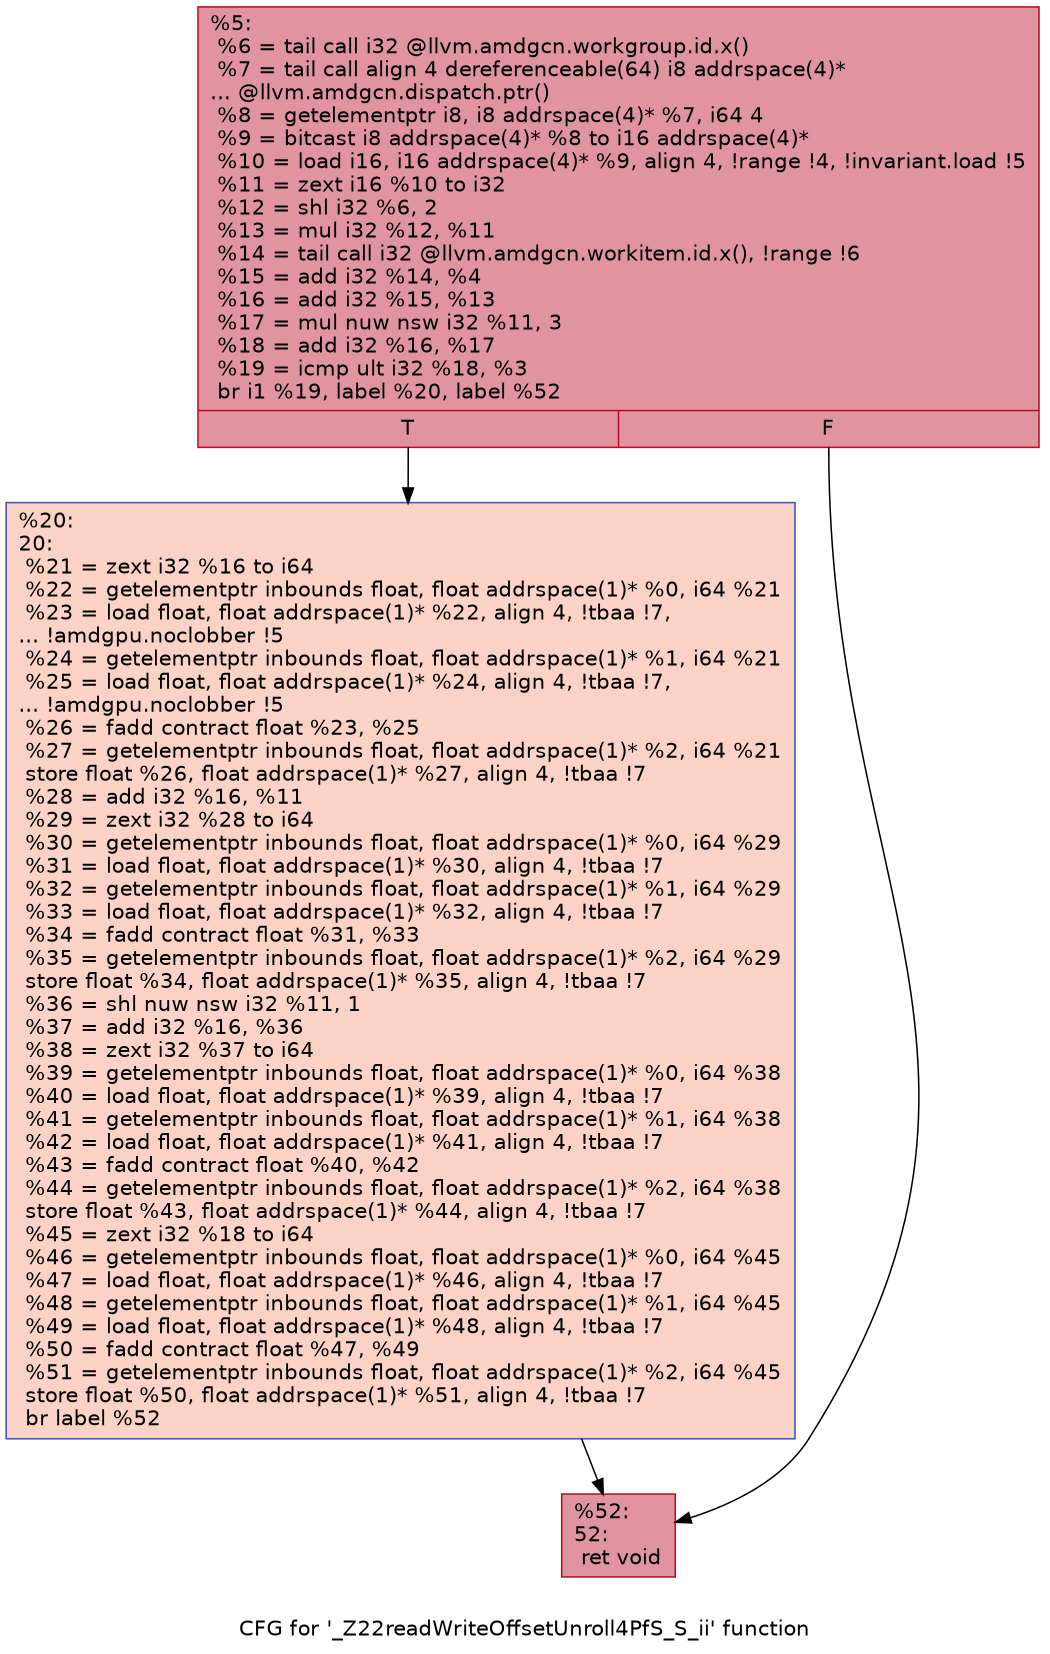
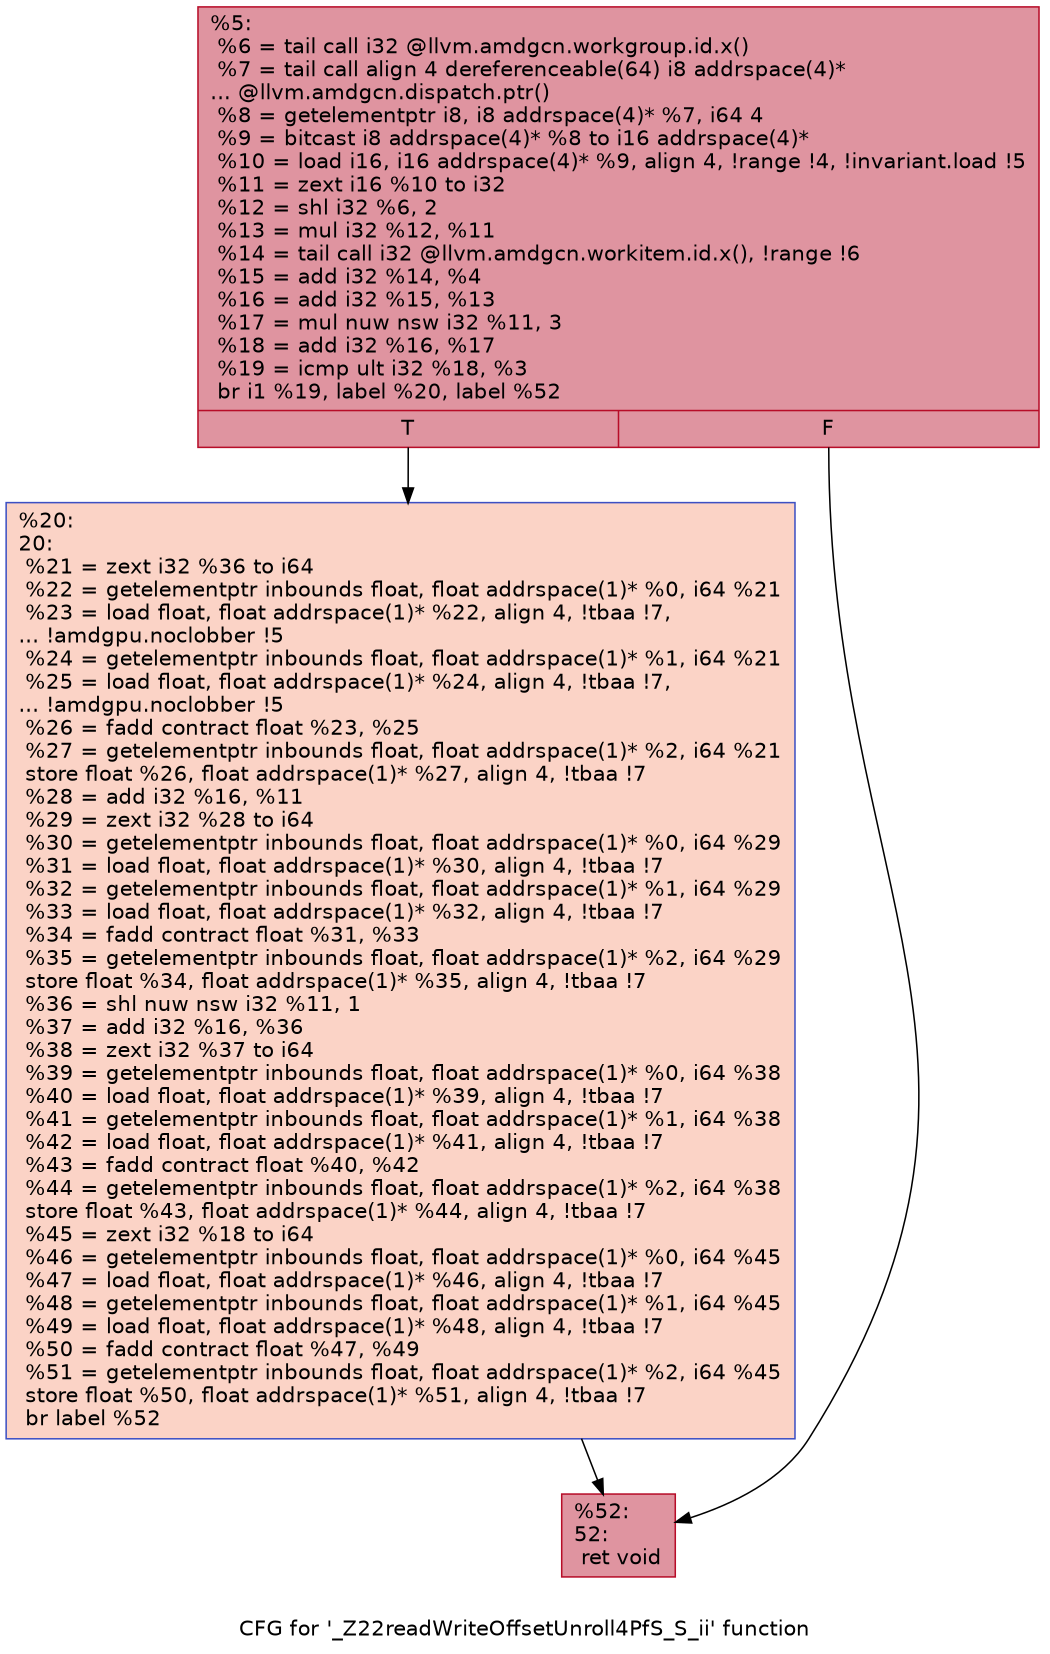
(167, 567) -> (167, 567)
